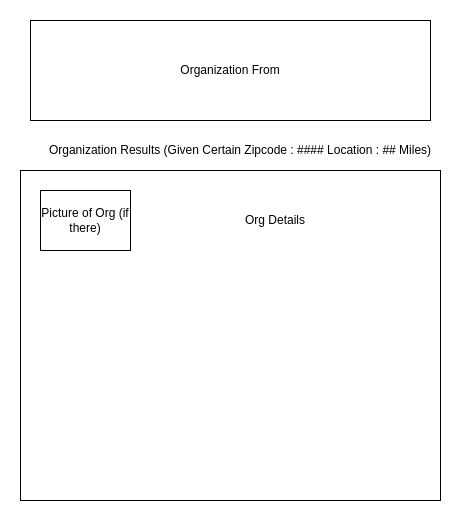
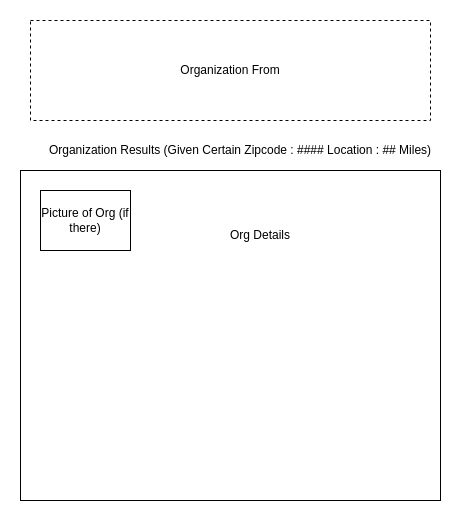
(231, 71) -> (231, 71)
(276, 221) -> (261, 236)
